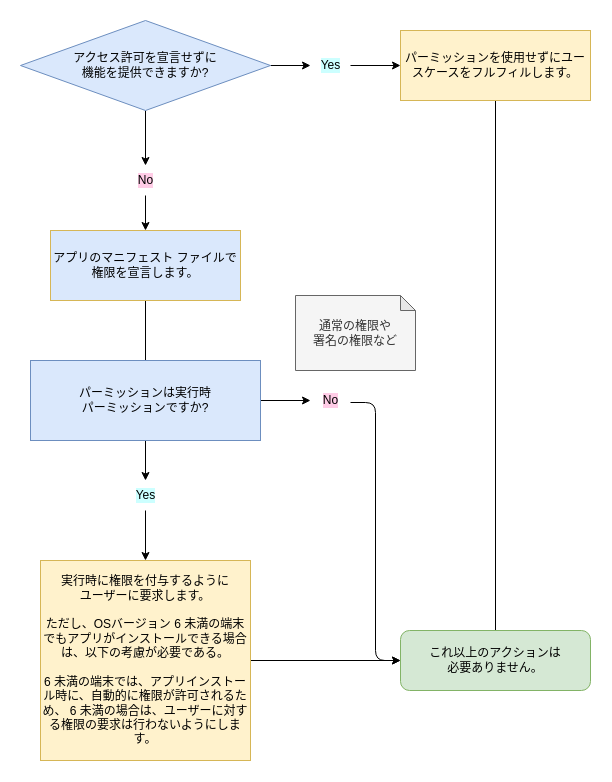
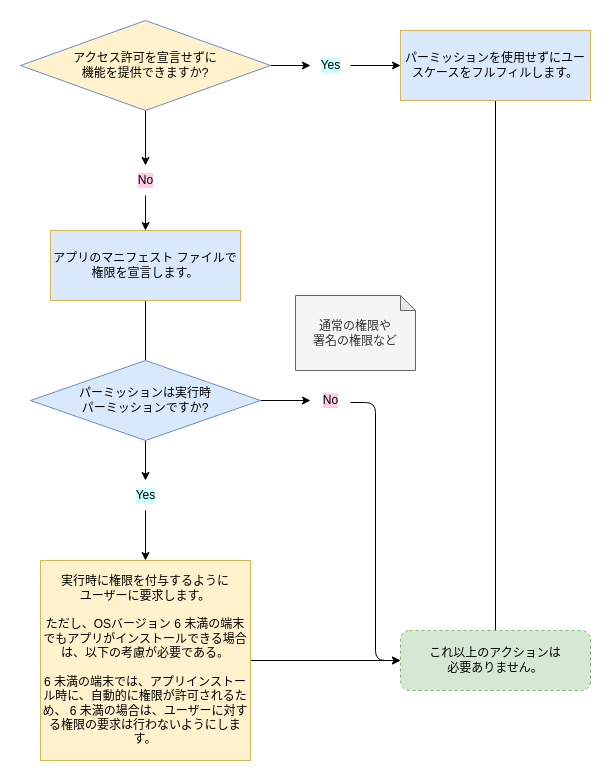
(146, 66) -> (146, 66)
(496, 66) -> (496, 66)
(146, 401) -> (146, 401)
(496, 661) -> (496, 661)
